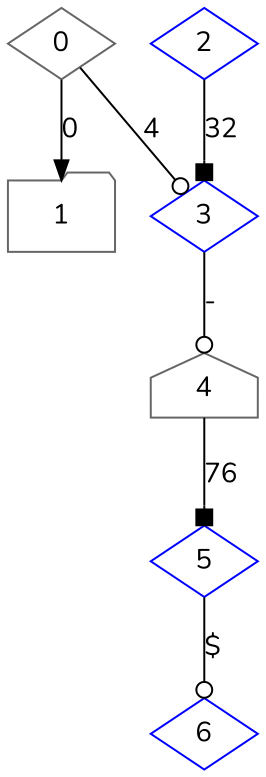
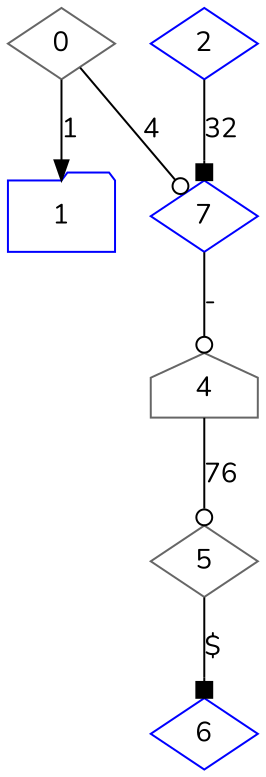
(70, 130) -> (70, 130)
(61, 216) -> (61, 216)
(204, 216) -> (204, 216)
(204, 462) -> (204, 463)
(204, 561) -> (204, 561)
(204, 640) -> (204, 638)
